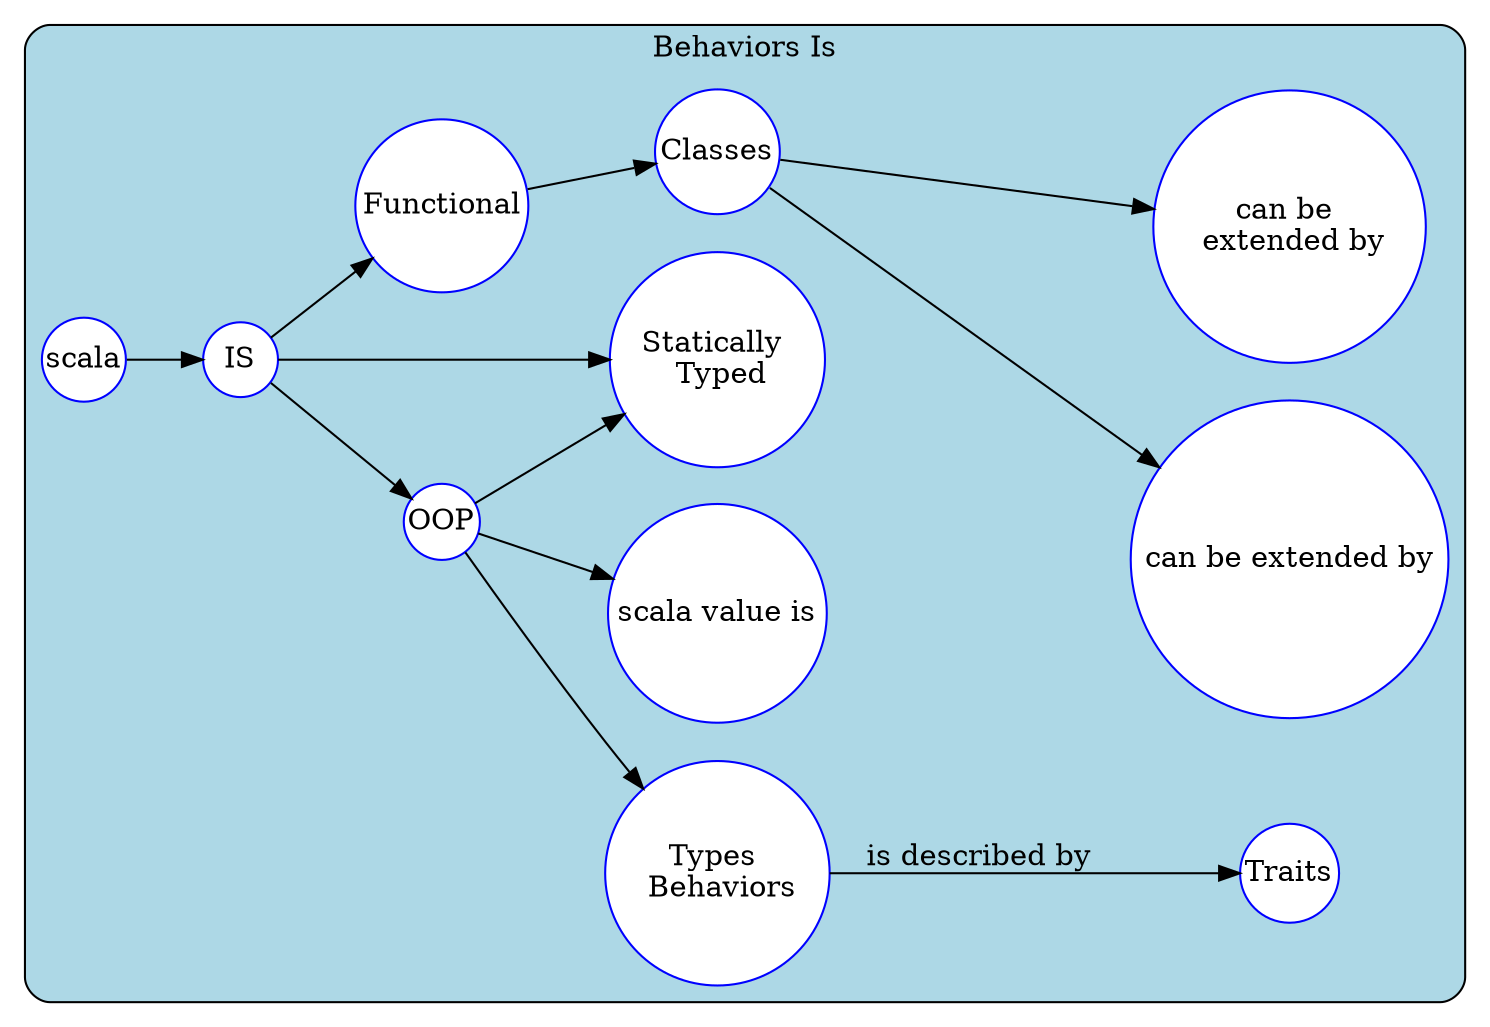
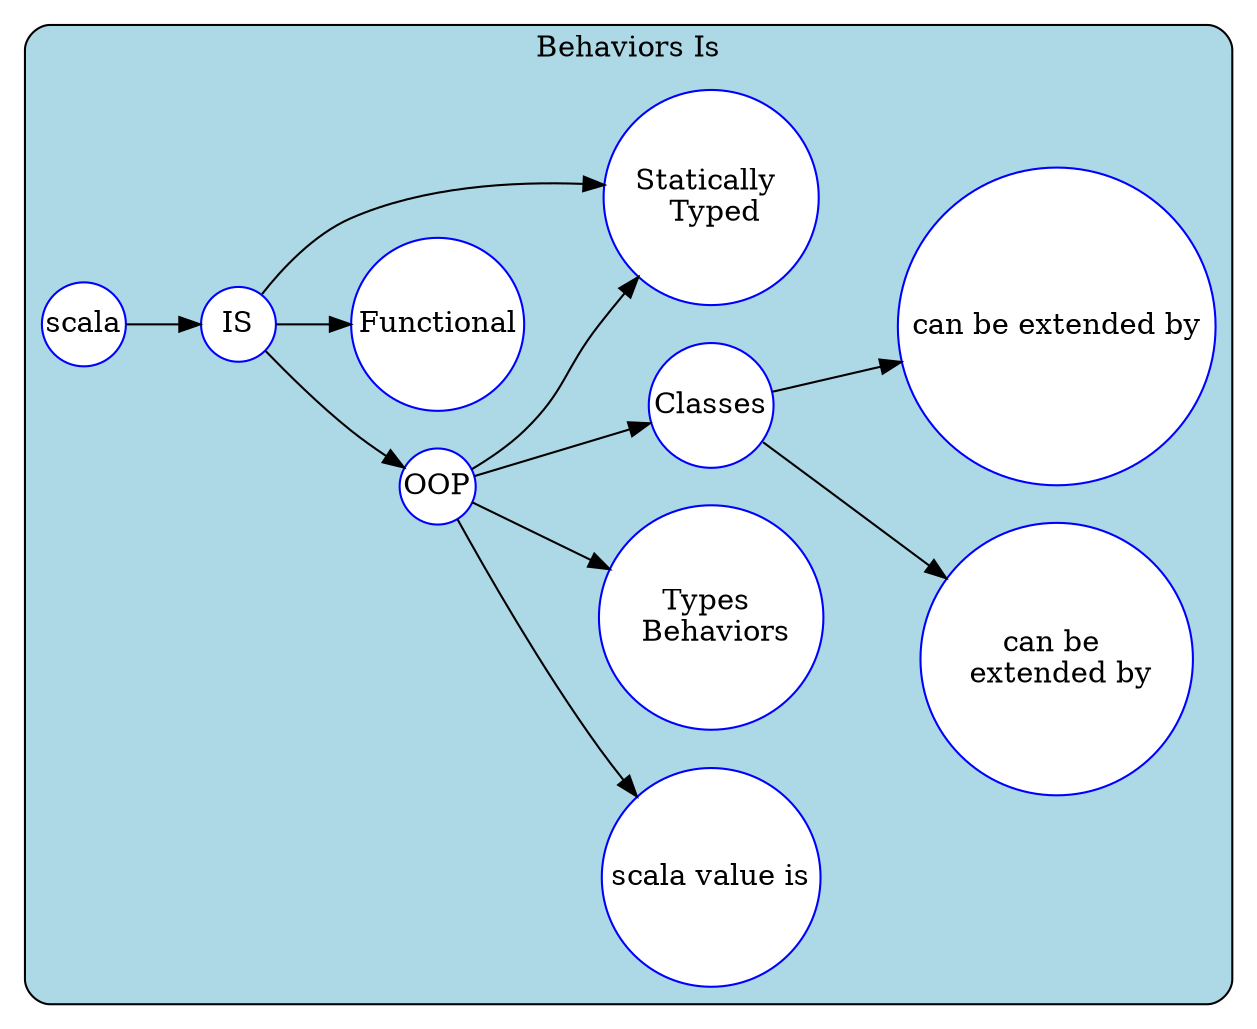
(581, 179) -> (552, 453)
(1290, 873) -> none
